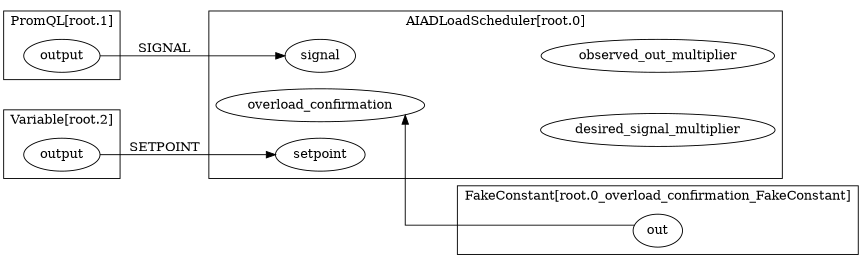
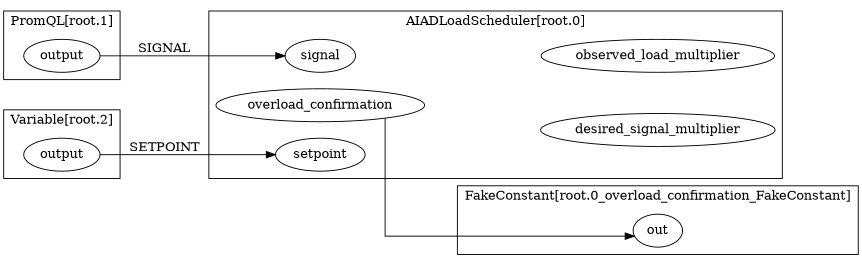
(658, 56) -> (658, 56)
(469, 225) -> (446, 236)
